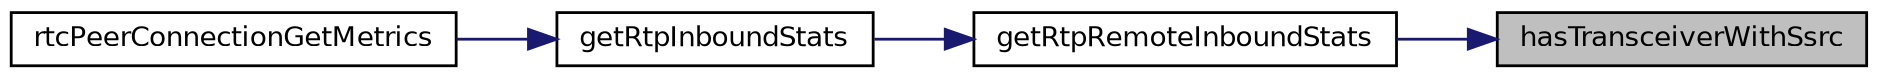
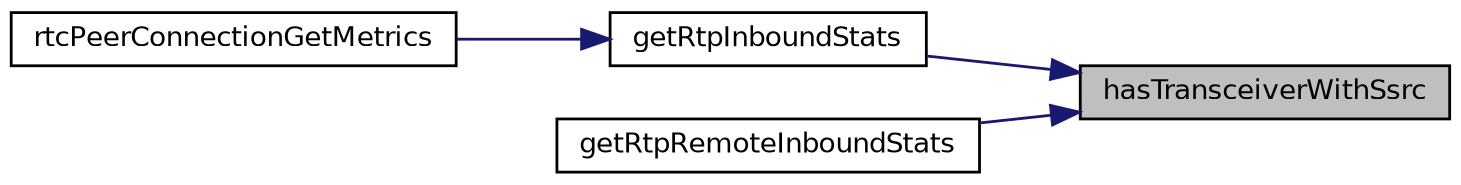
(910, 39) -> (989, 63)
